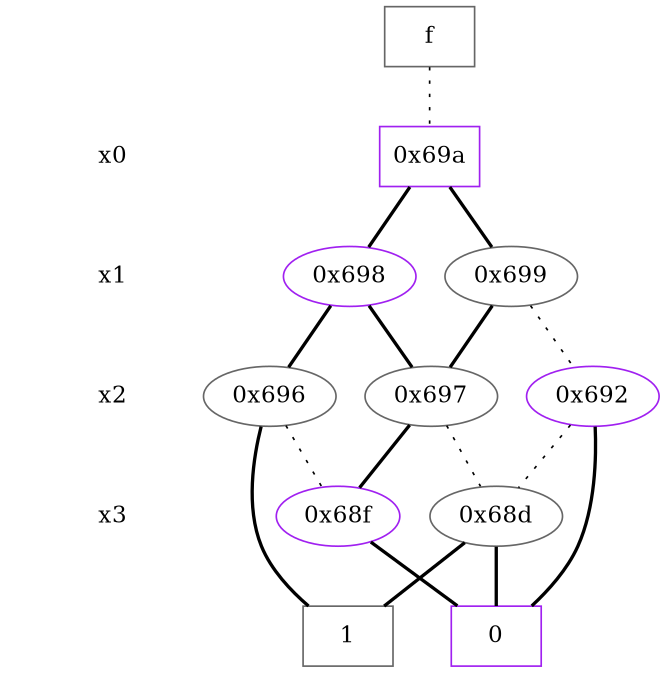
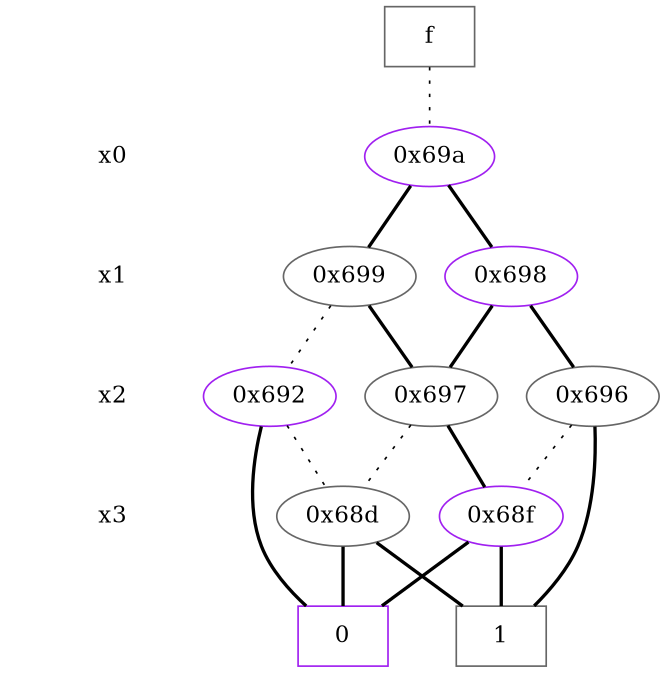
(430, 157) -> (430, 157)
none -> (501, 576)
